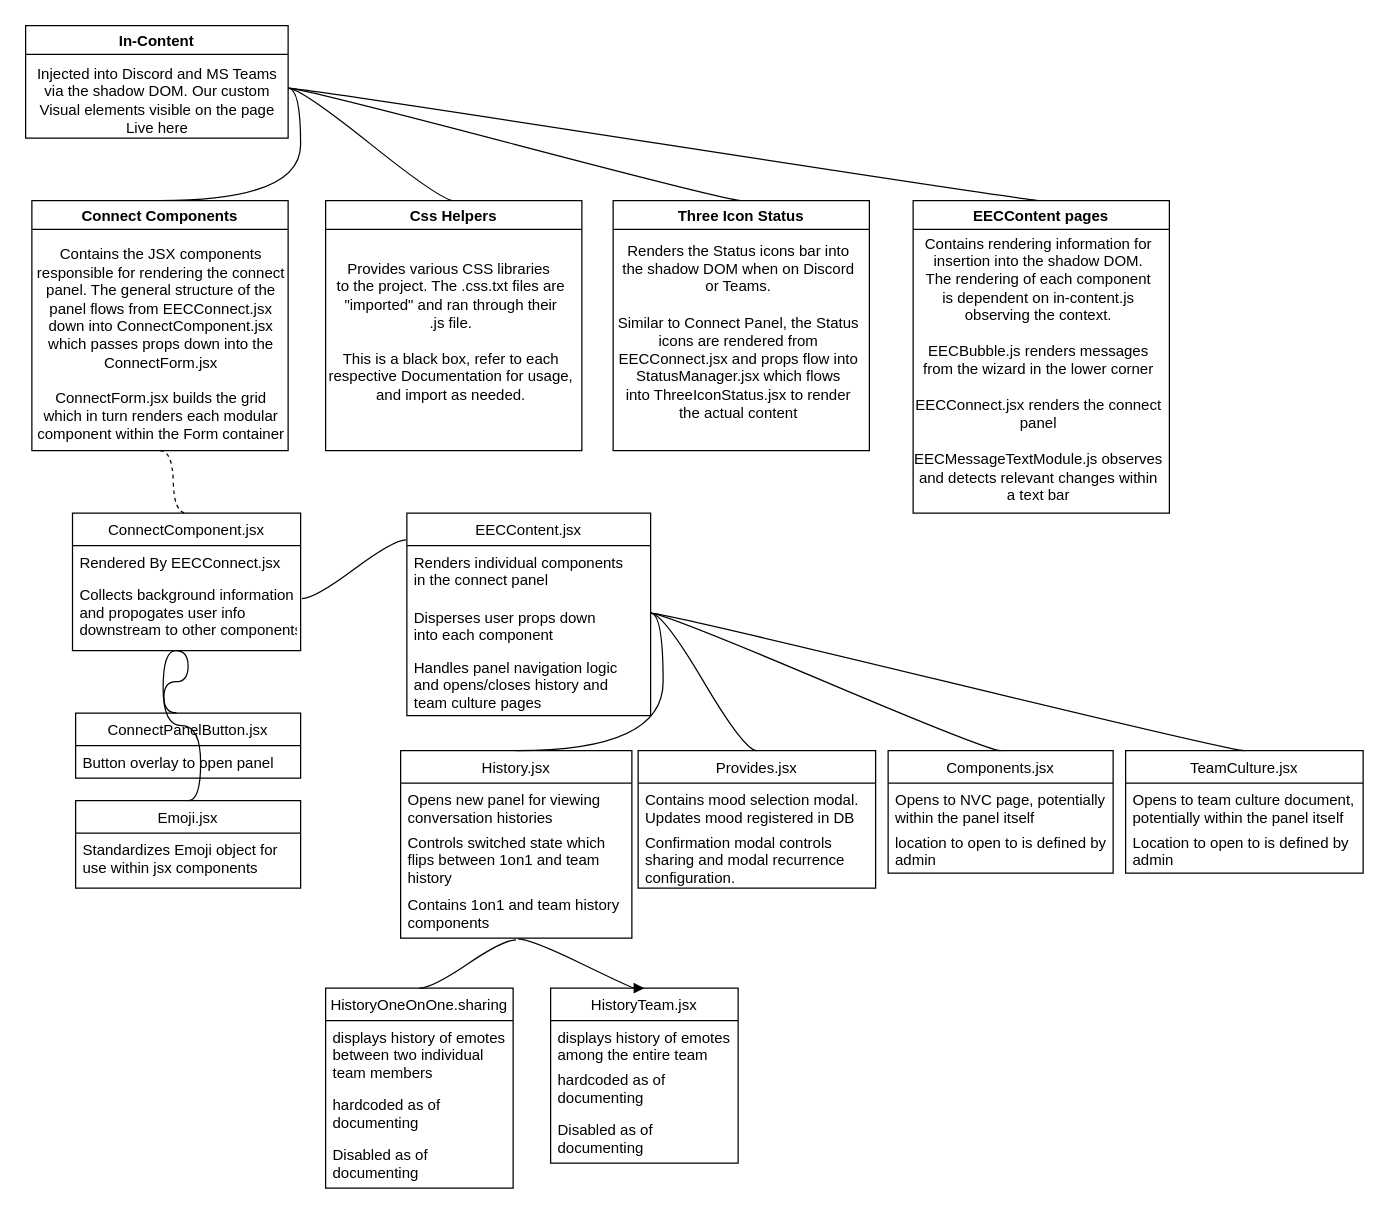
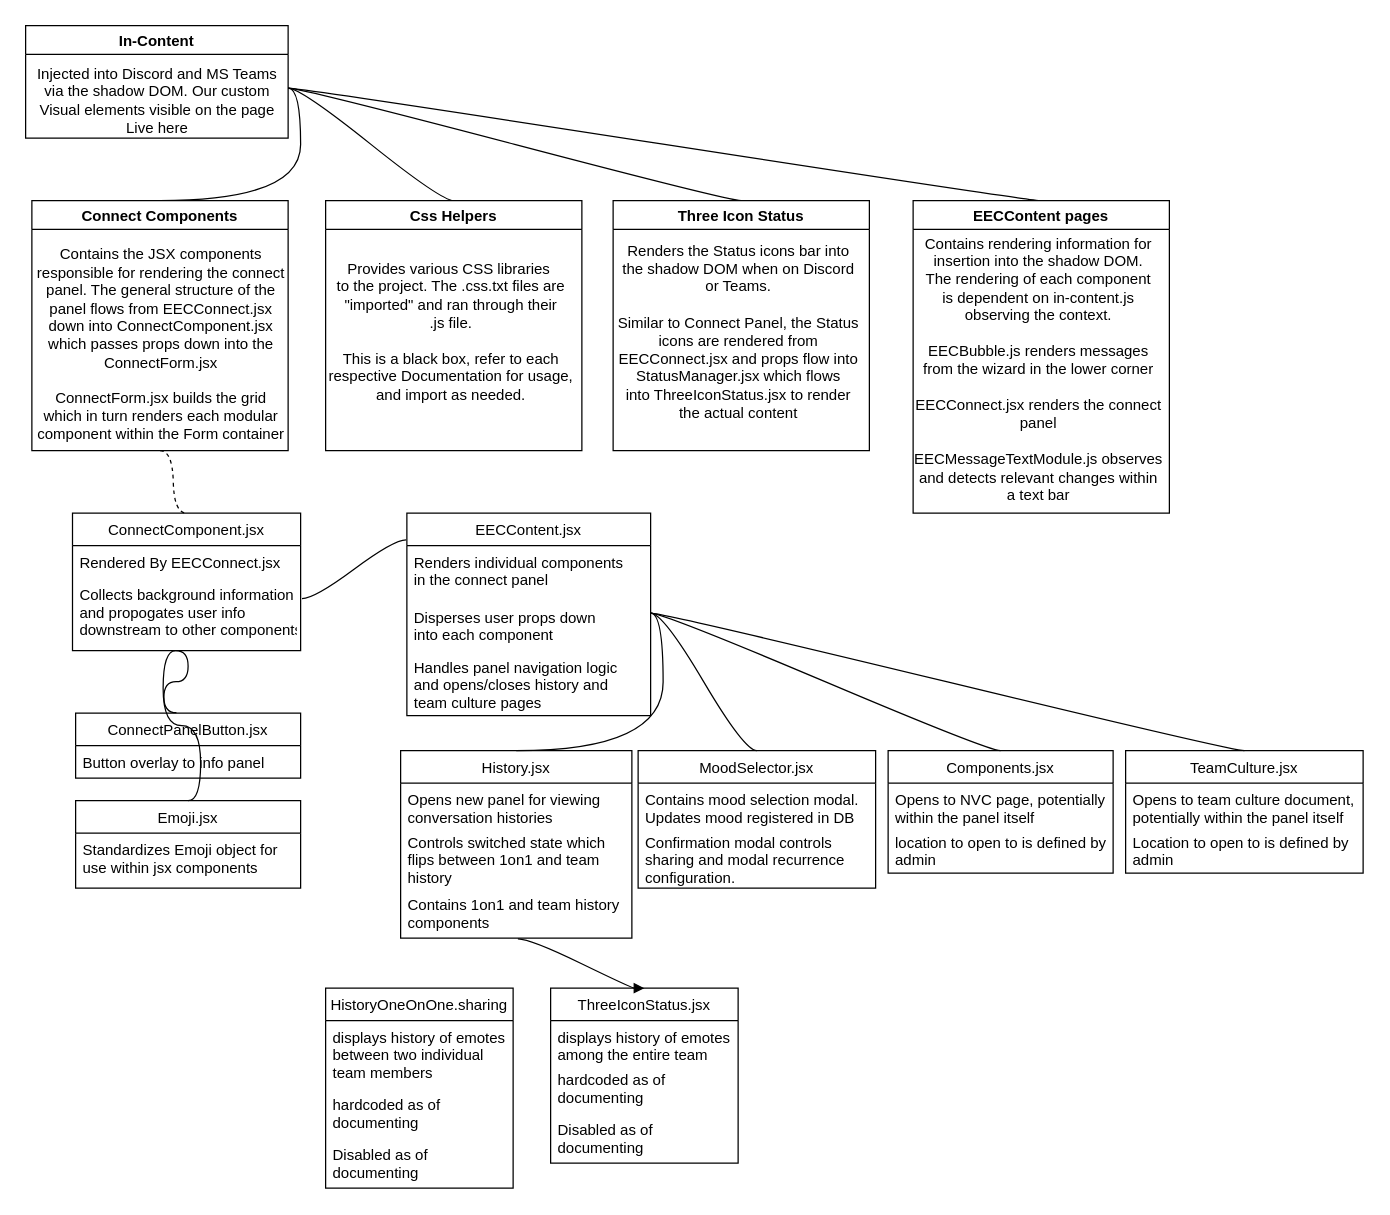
(188, 763) -> (186, 763)
(756, 768) -> (756, 768)
(470, 962) -> none
(644, 1005) -> (644, 1005)
